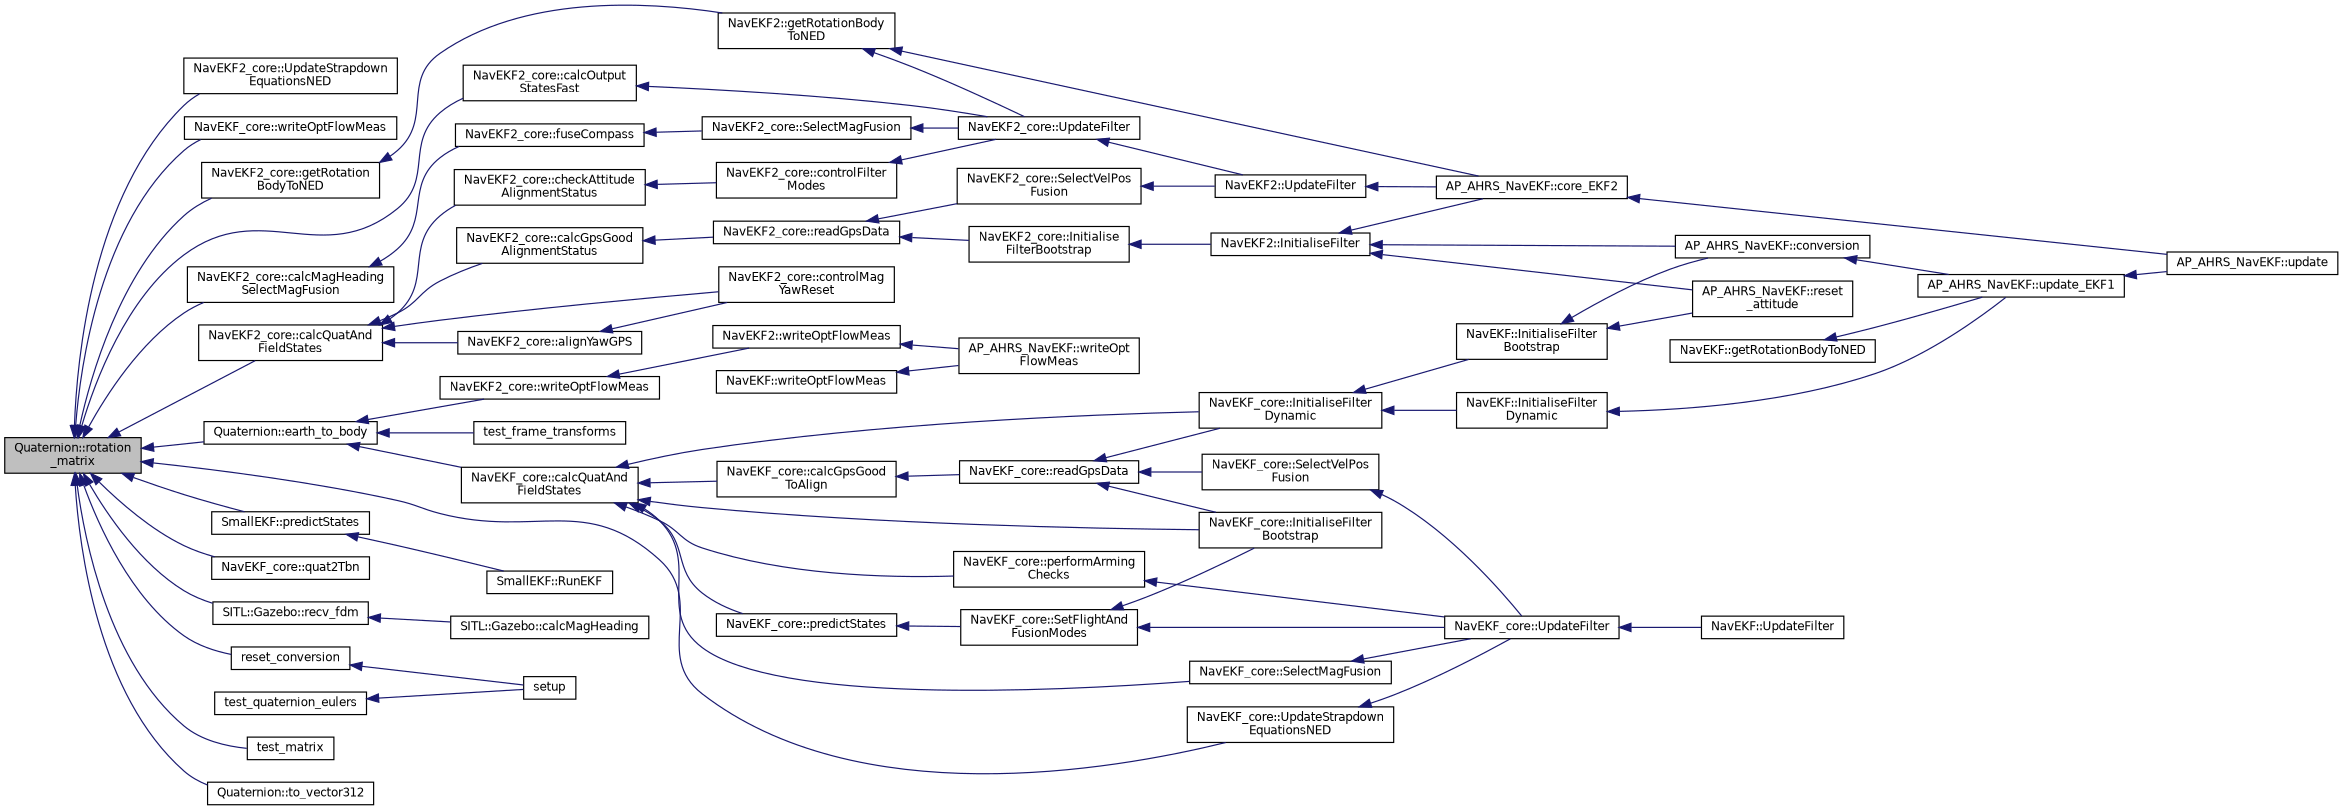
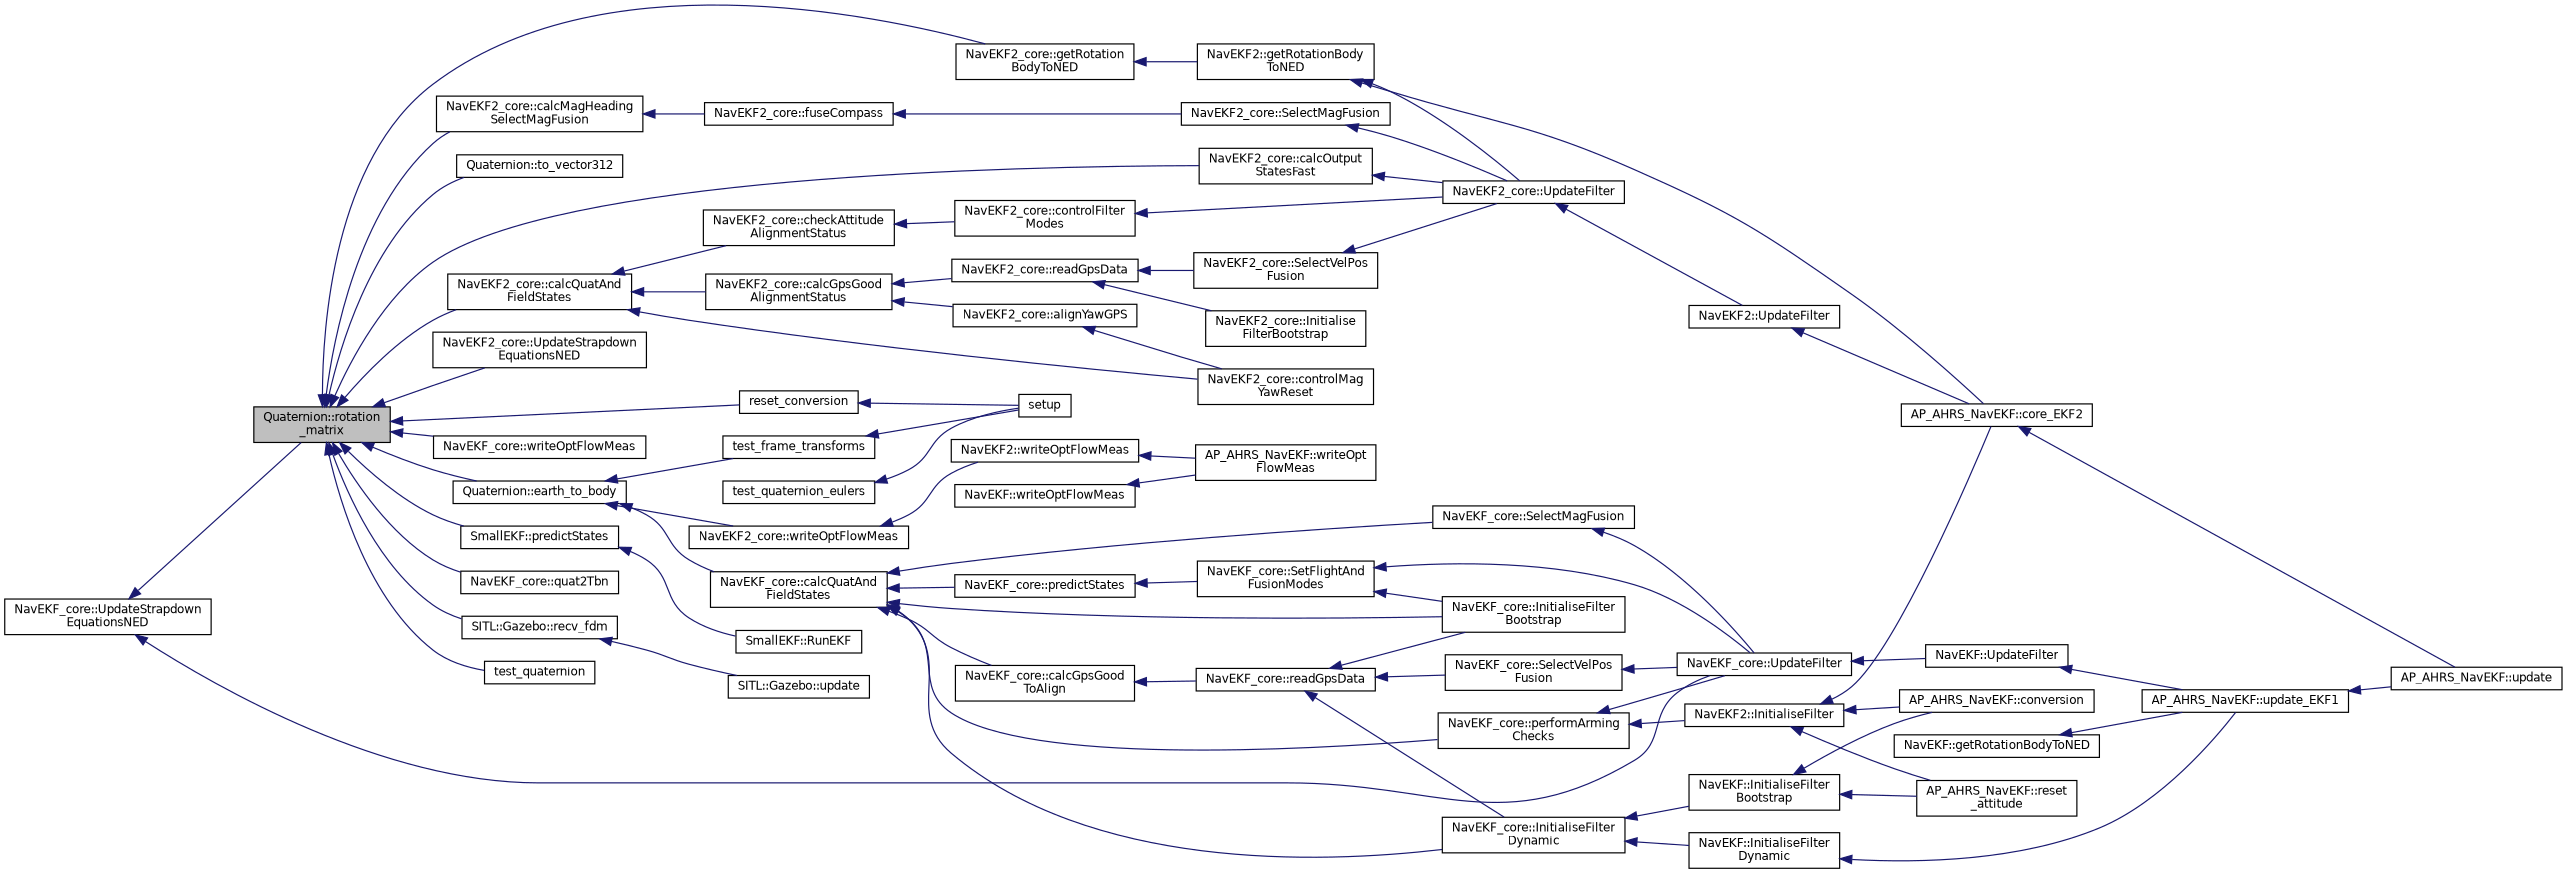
(1184, 186) -> (1426, 226)
(1176, 244) -> (1666, 722)
(1903, 267) -> (2127, 680)
(426, 343) -> (929, 304)
none -> (945, 423)
(550, 627) -> (799, 687)
(679, 638) -> (220, 516)
(291, 748) -> (540, 673)
